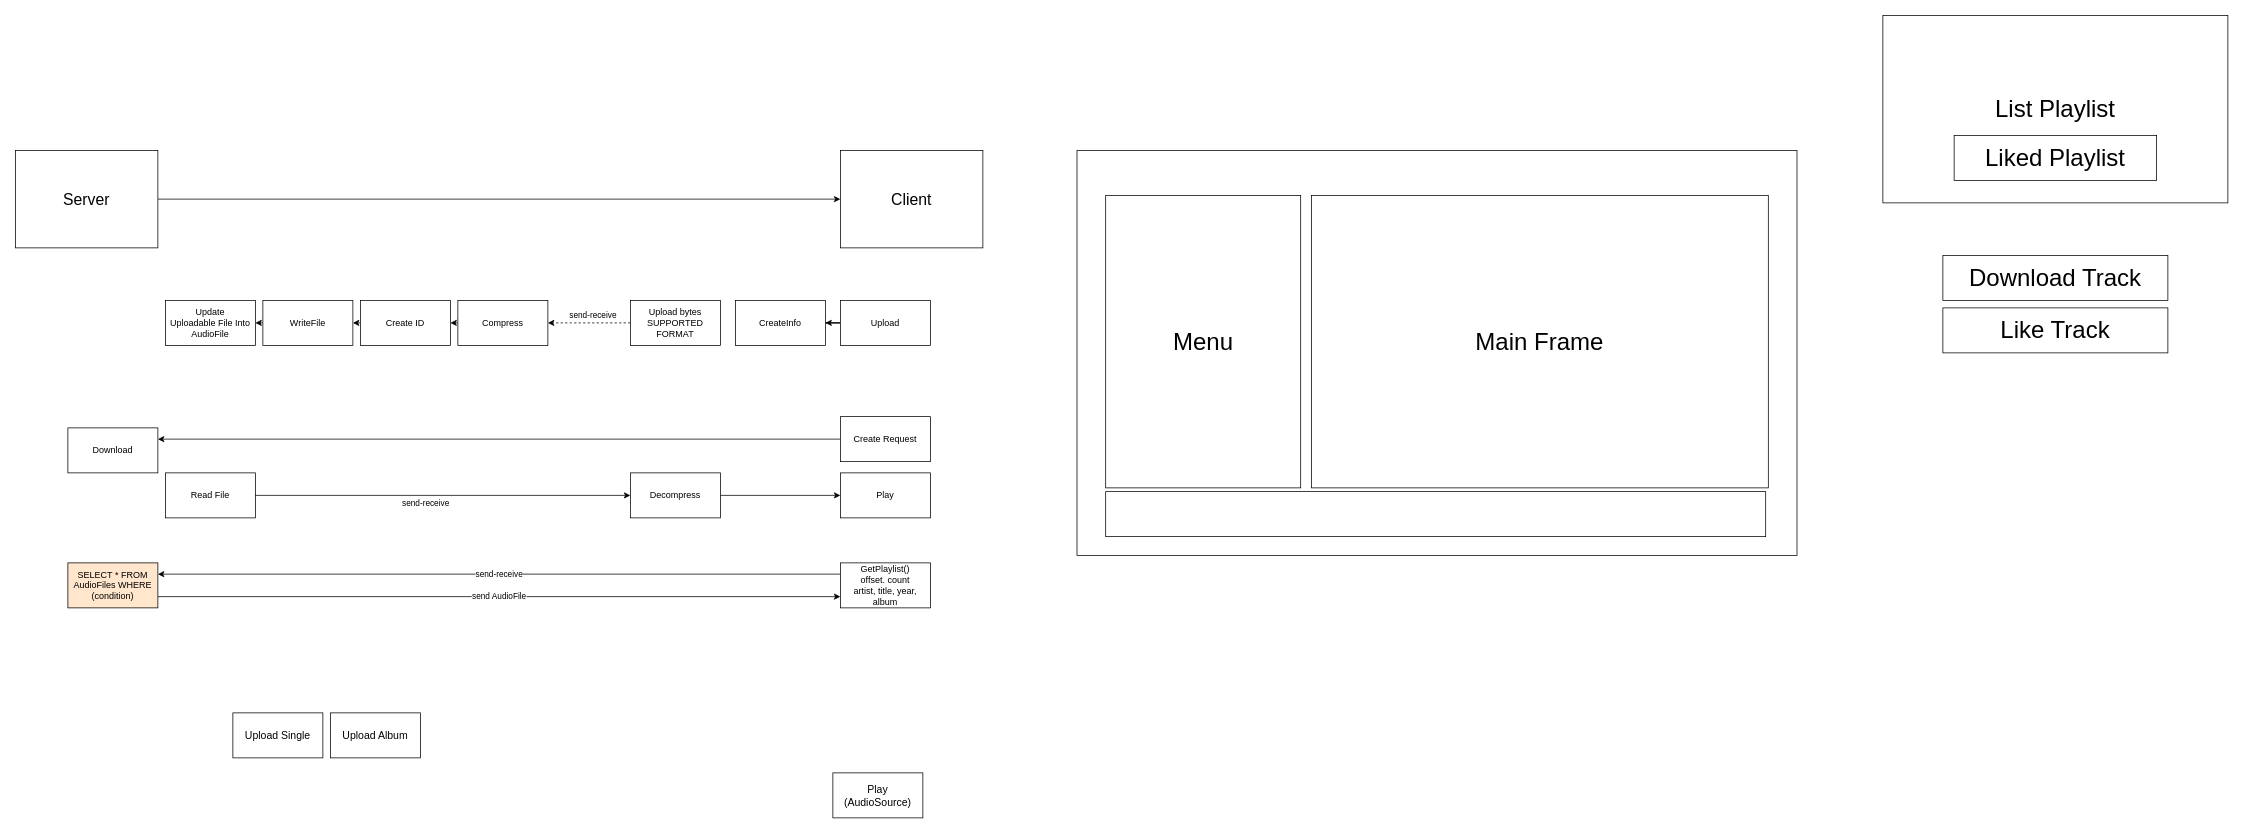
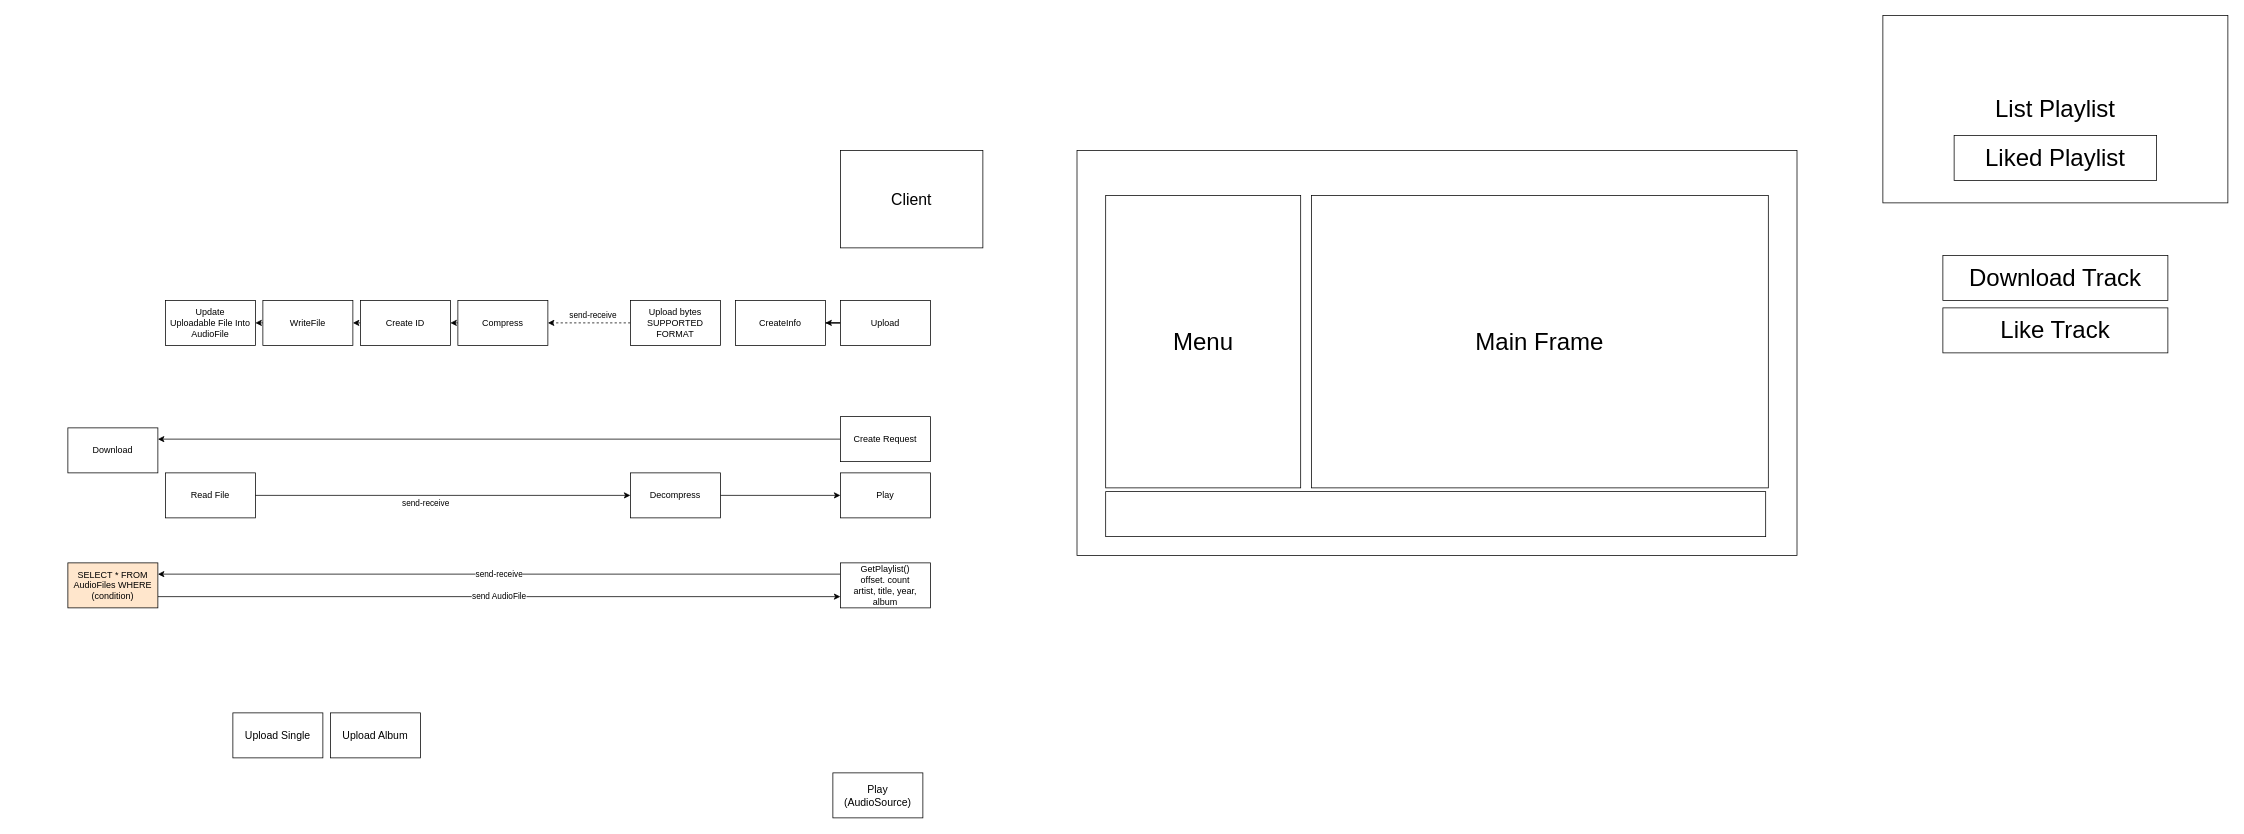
(87, 199) -> none
(834, 199) -> none
